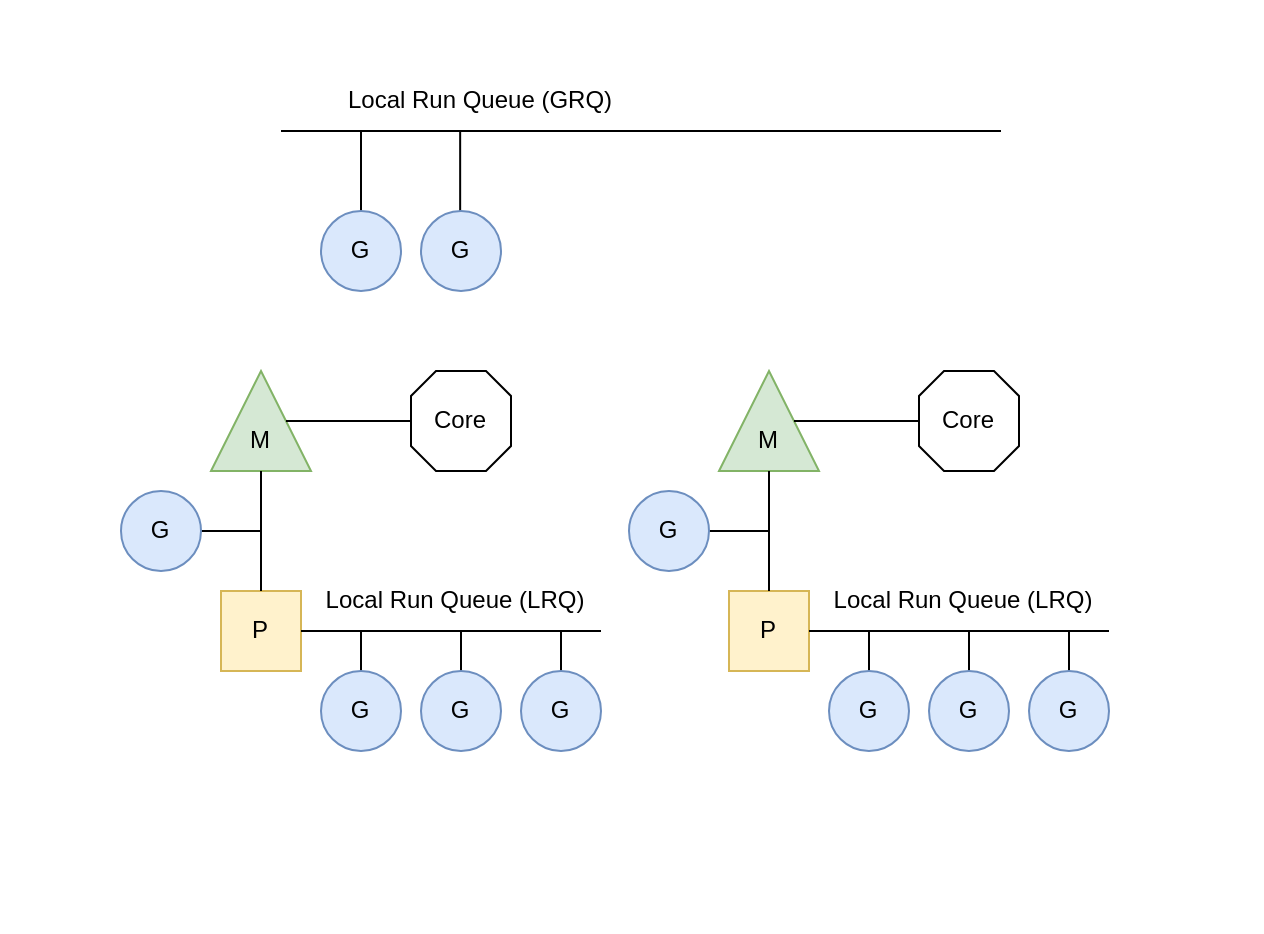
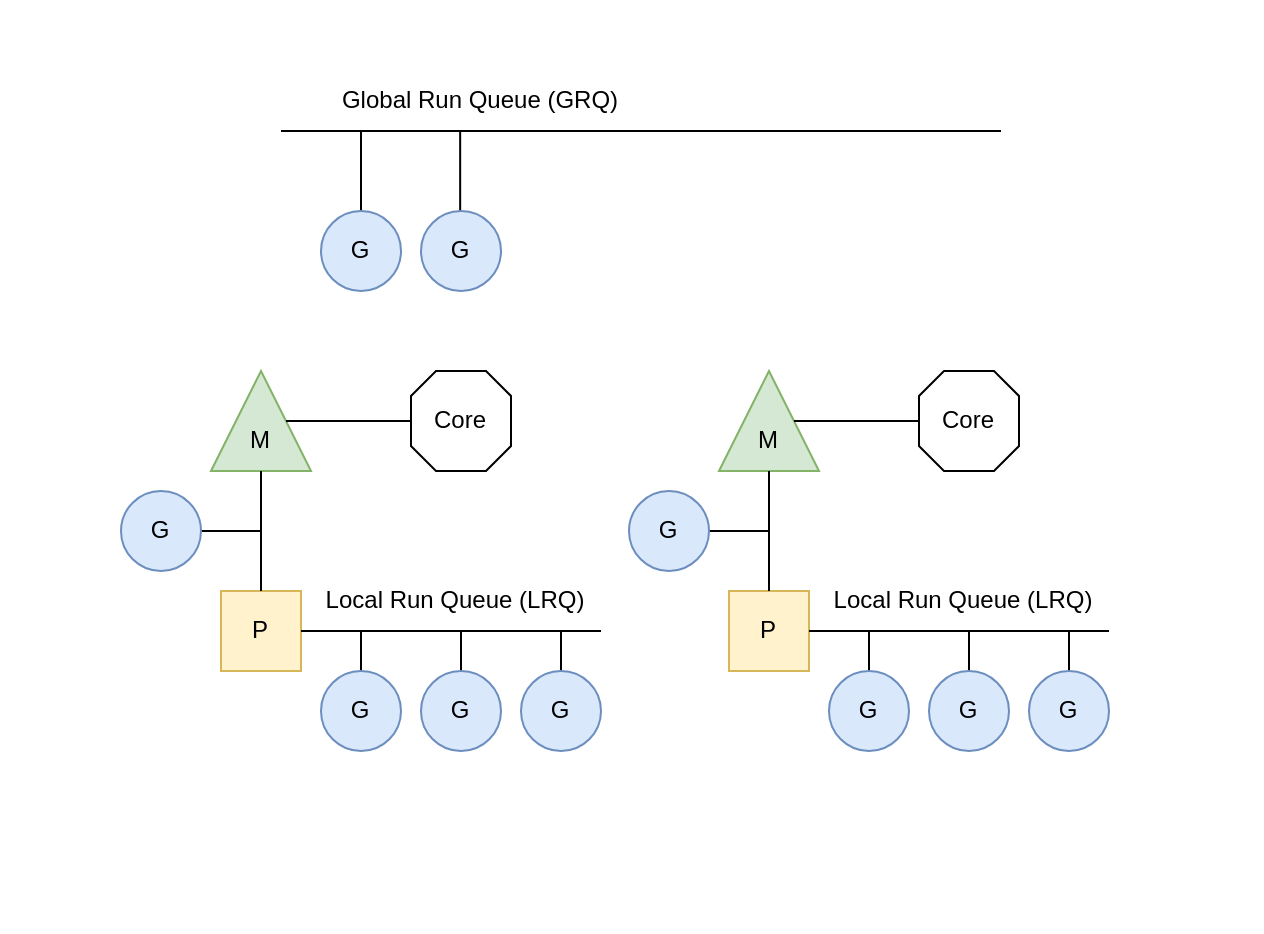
(481, 101) -> (481, 101)
